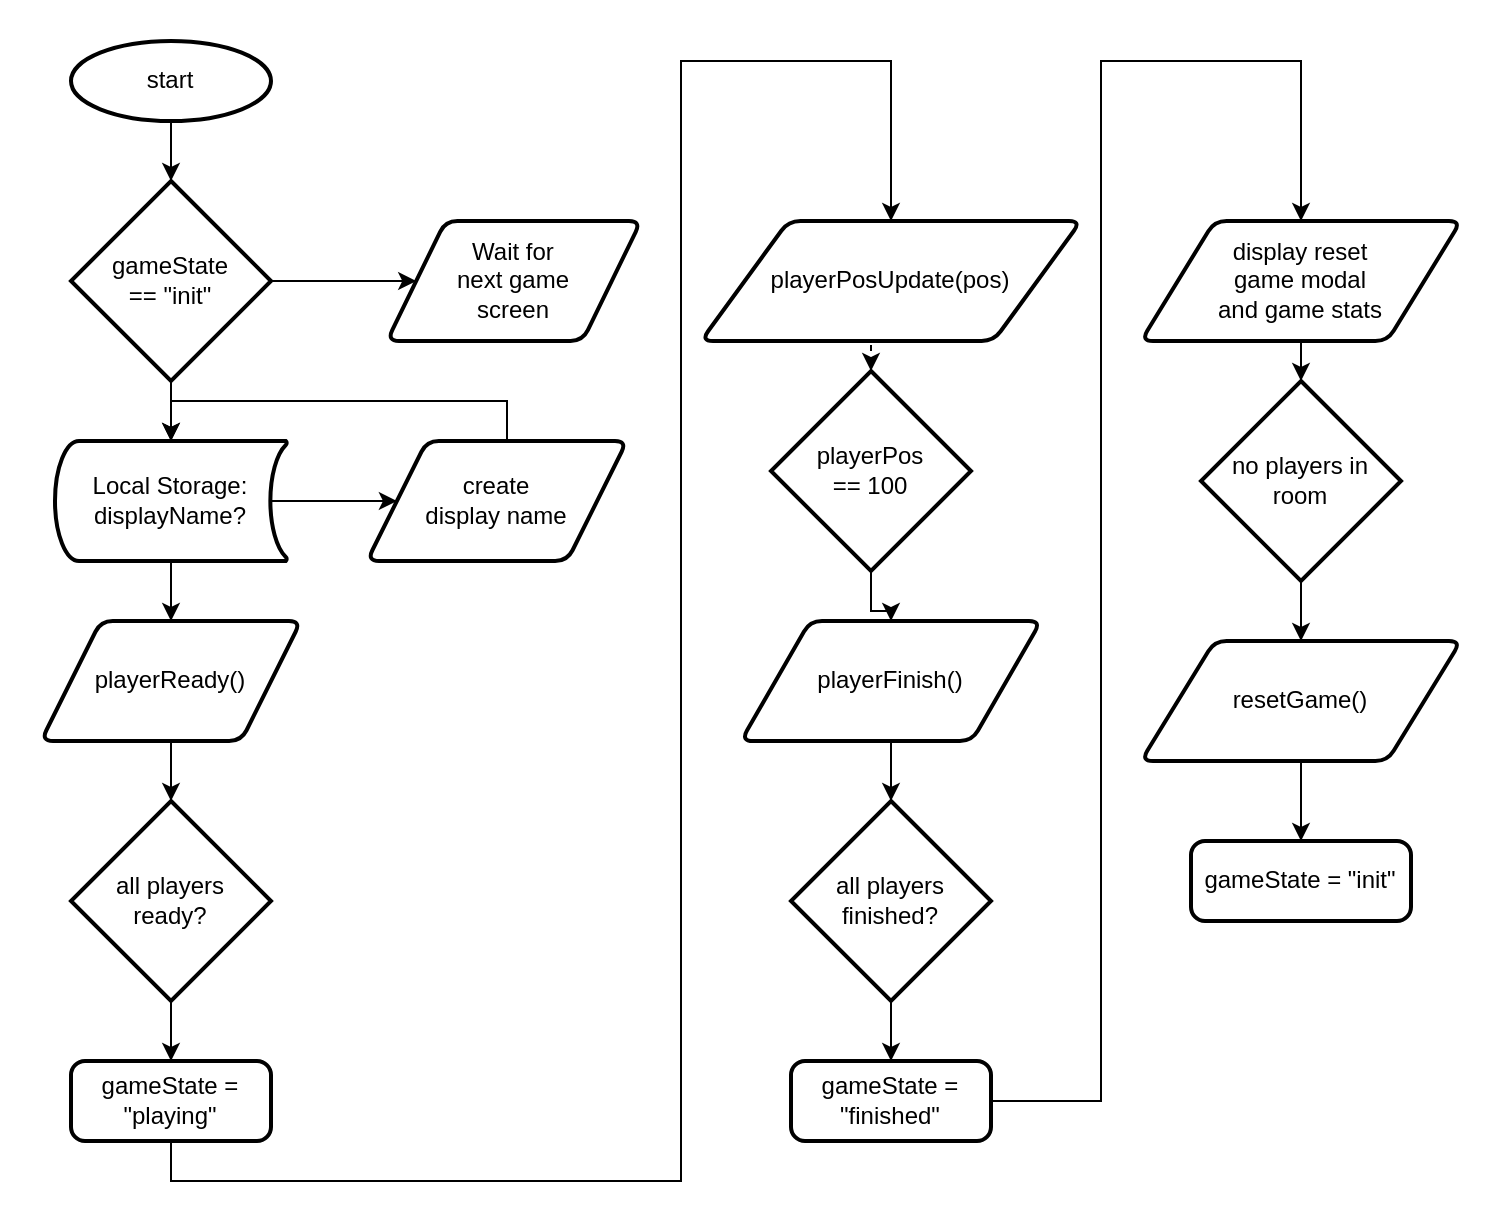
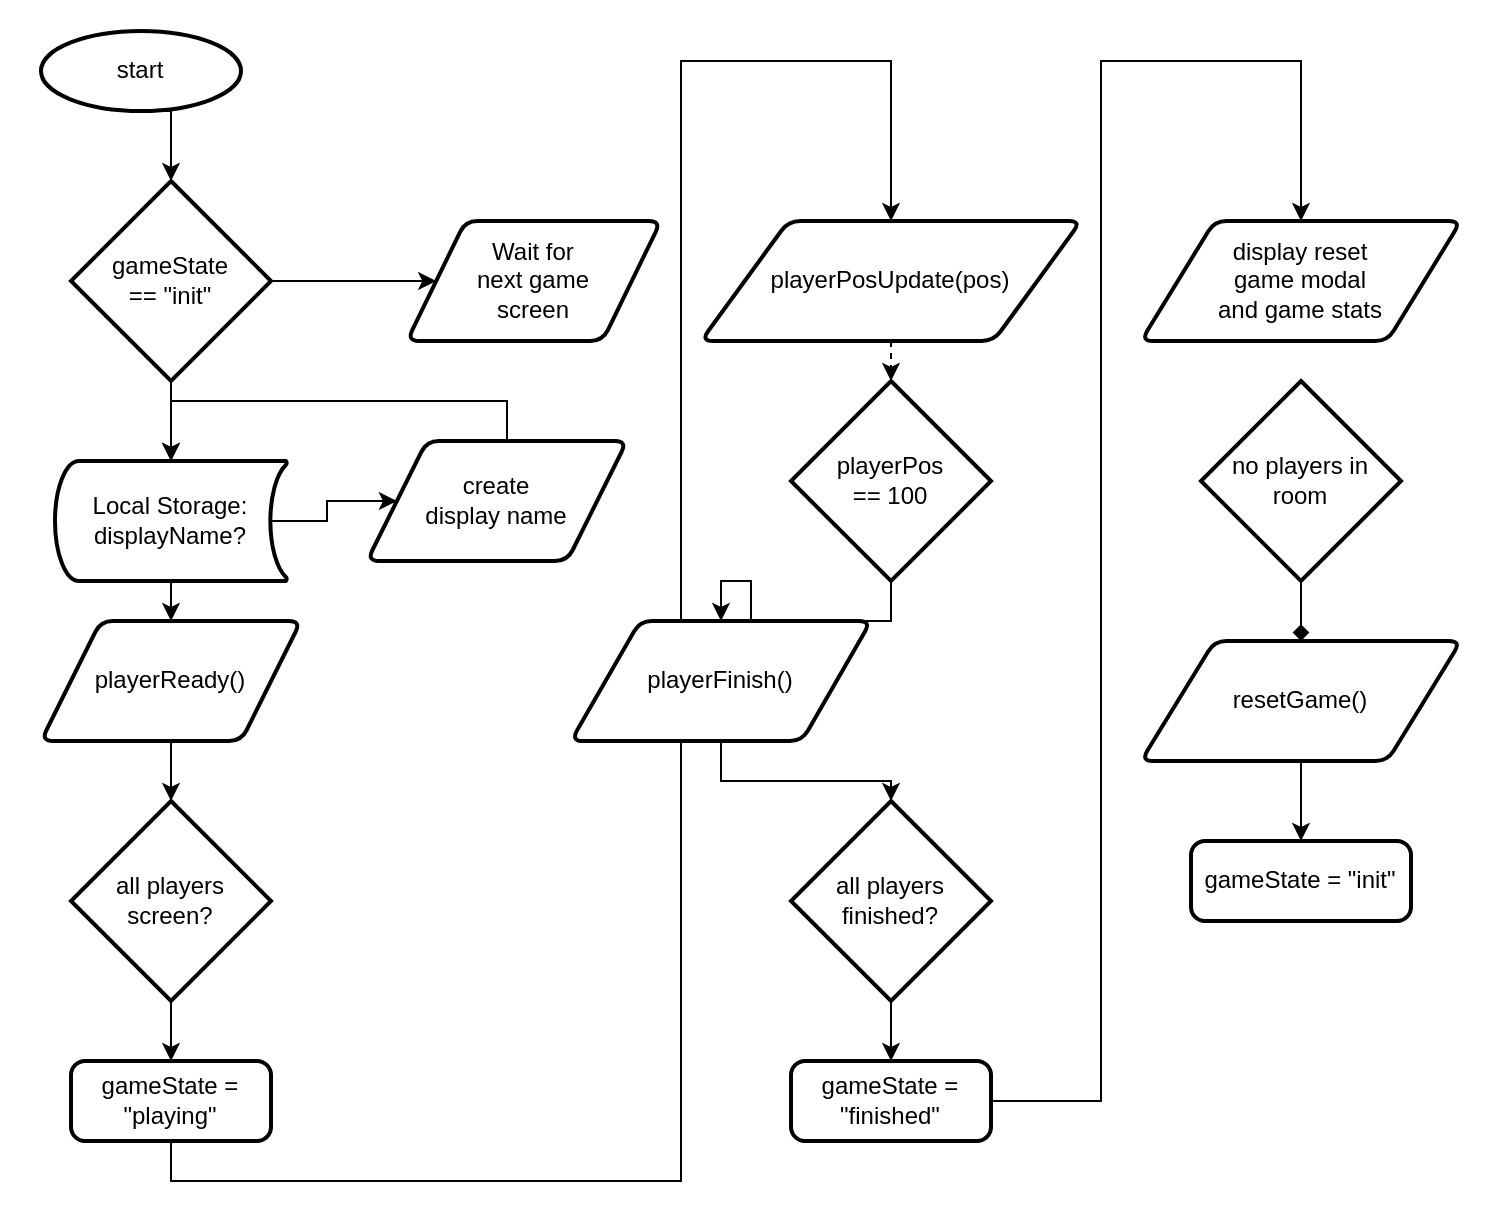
(171, 81) -> (141, 71)
(514, 281) -> (534, 281)
(1301, 368) -> none
(871, 471) -> (891, 481)
(171, 501) -> (171, 521)
(1301, 626) -> (1301, 625)
(891, 681) -> (721, 681)
(171, 901) -> (171, 901)
